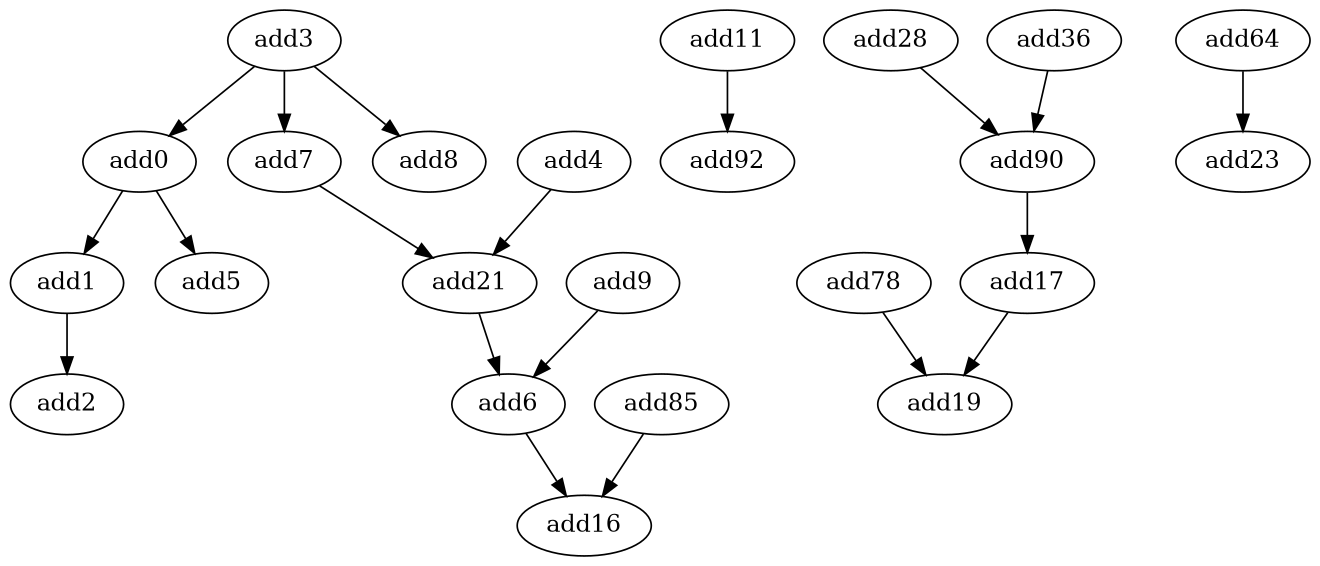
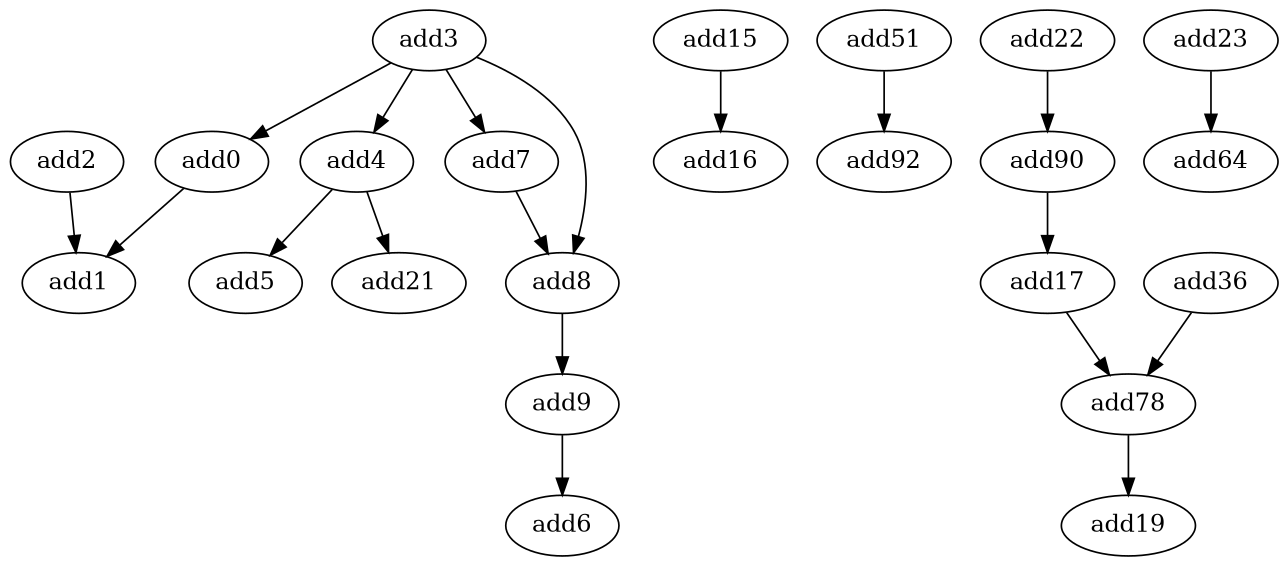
(727, 40) -> (884, 40)
(891, 40) -> (1048, 40)
none -> (398, 93)
(1043, 93) -> (1175, 337)
(1243, 93) -> (1211, 93)
(171, 215) -> (307, 216)
(369, 217) -> (528, 215)
(67, 335) -> (72, 214)
none -> (562, 335)
(486, 336) -> none
(991, 337) -> (1083, 337)
(662, 404) -> (721, 40)
(541, 457) -> none
